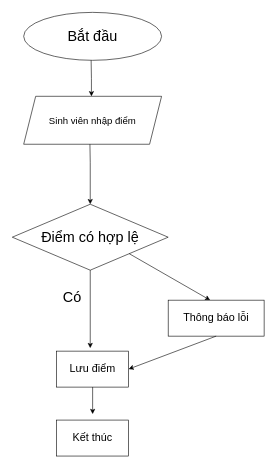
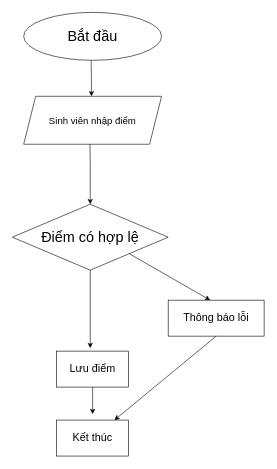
(72, 297) -> none
(174, 352) -> (167, 377)
